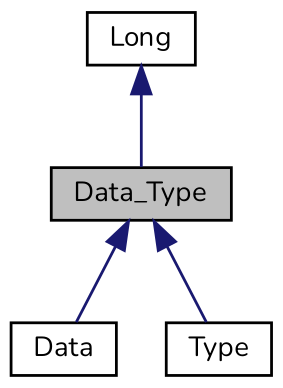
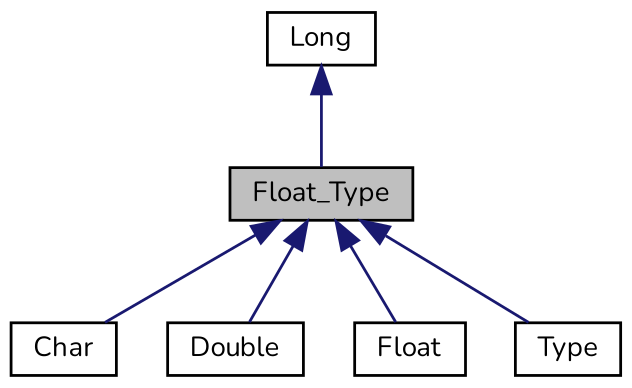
(141, 194) -> (321, 194)
(64, 349) -> (236, 349)
none -> (64, 349)
none -> (410, 349)
